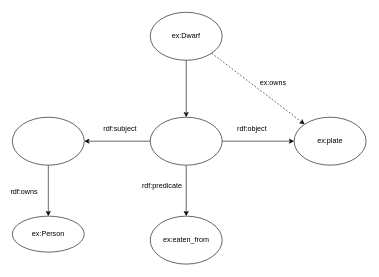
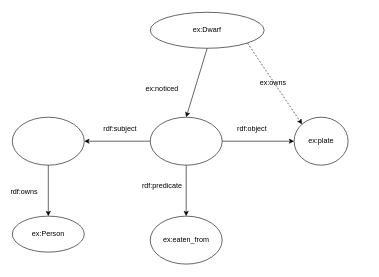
(186, 36) -> (207, 30)
none -> (162, 89)
(330, 141) -> (321, 141)
